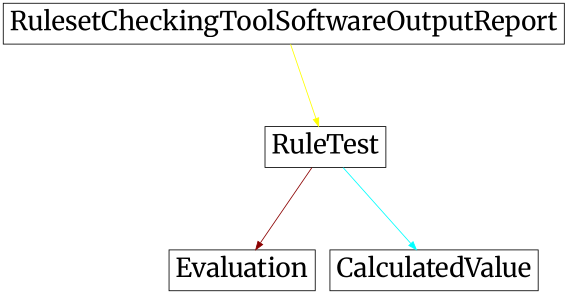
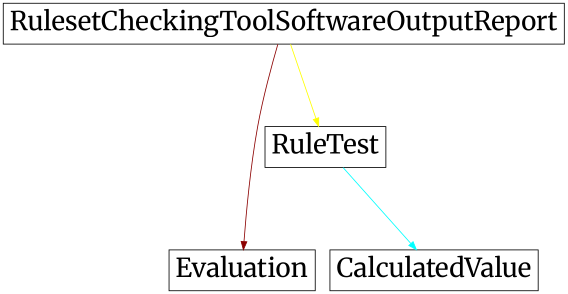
(286, 205) -> (255, 142)
